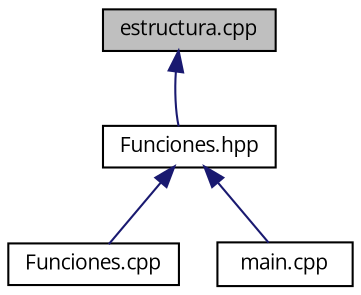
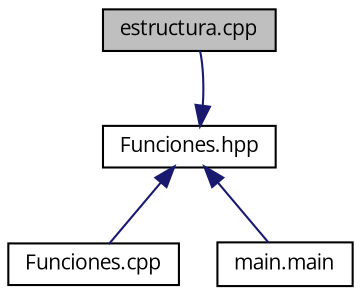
(176, 99) -> (203, 78)
(285, 264) -> (285, 264)
